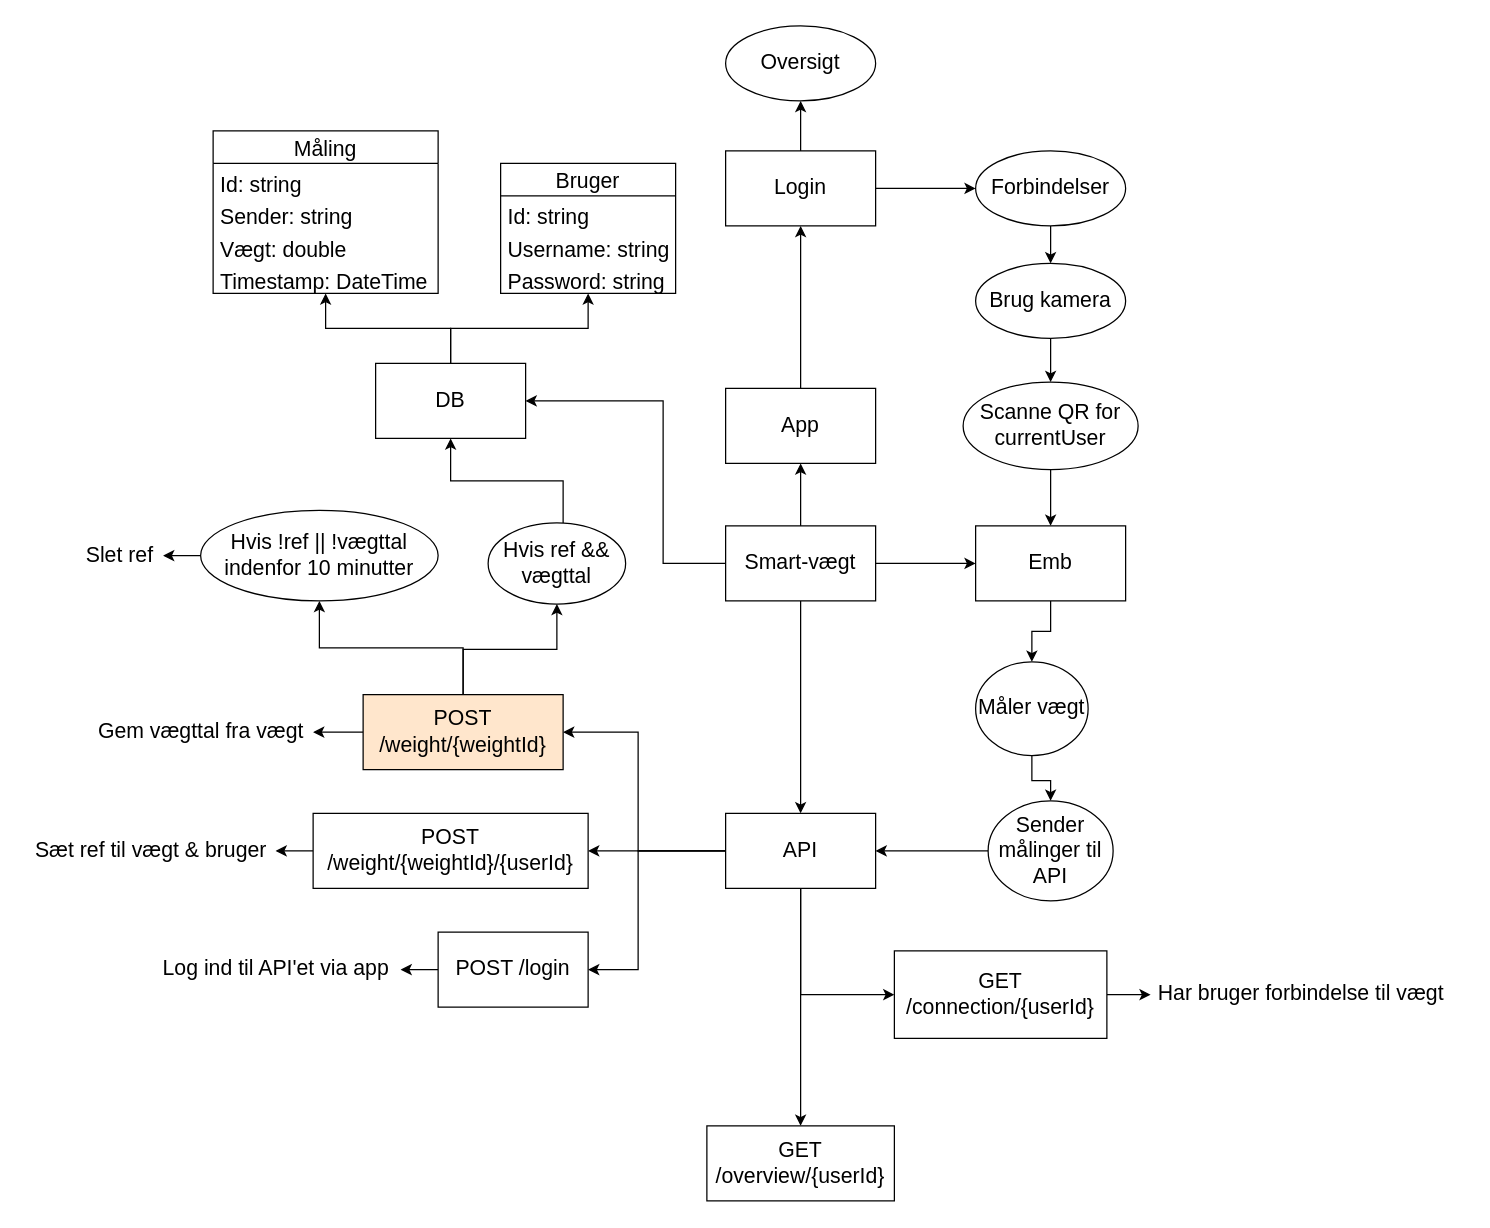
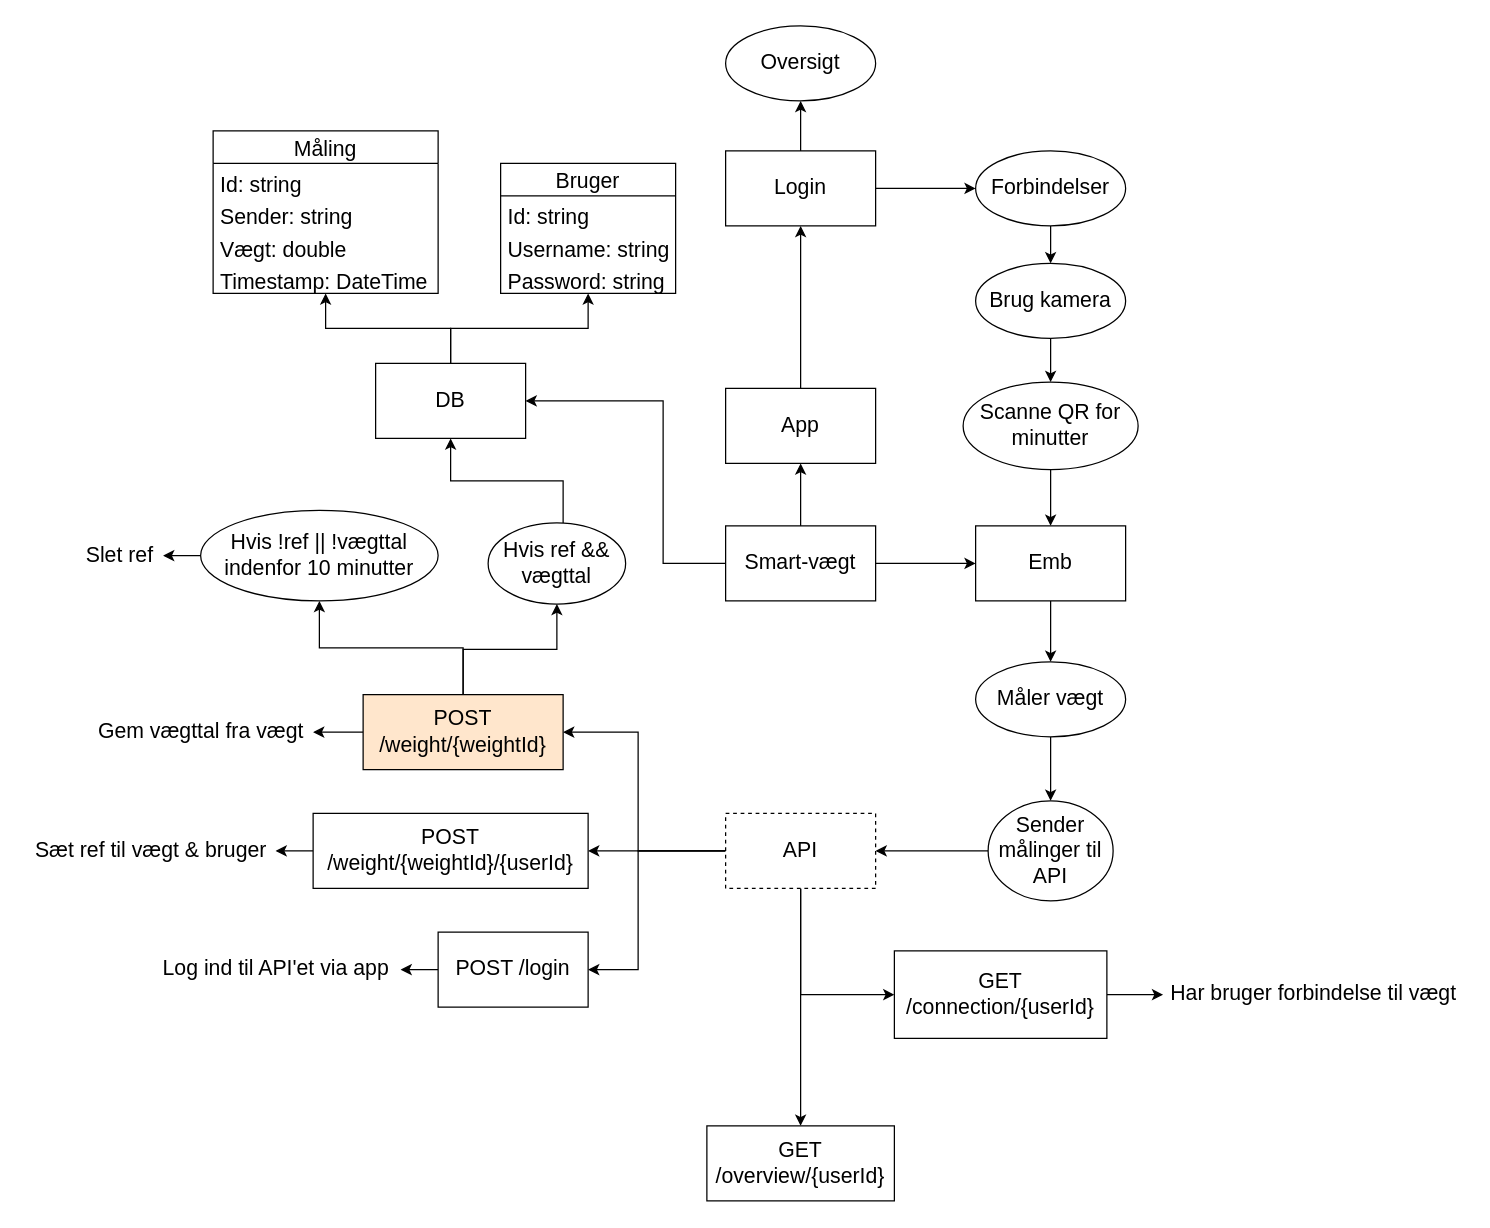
(1051, 426) -> (1051, 426)
(801, 703) -> none
(1032, 708) -> (1051, 699)
(801, 851) -> (801, 851)
(1301, 994) -> (1313, 994)
